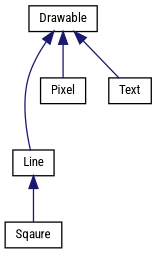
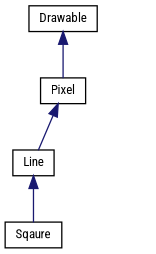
(130, 91) -> none
(26, 94) -> (46, 133)
